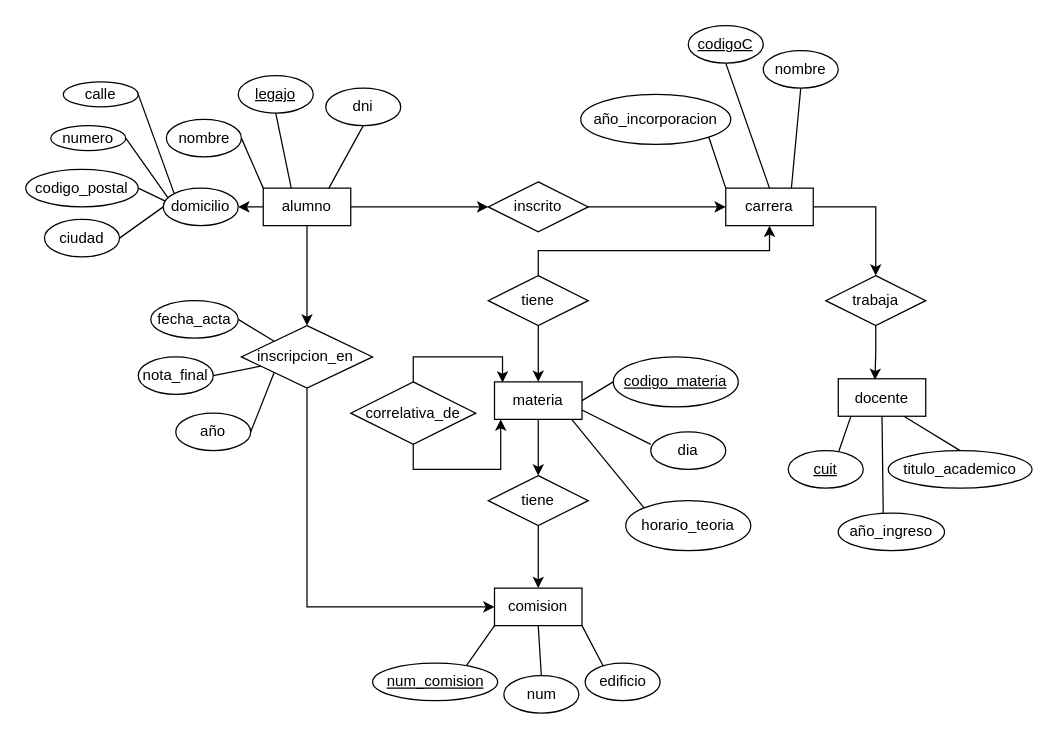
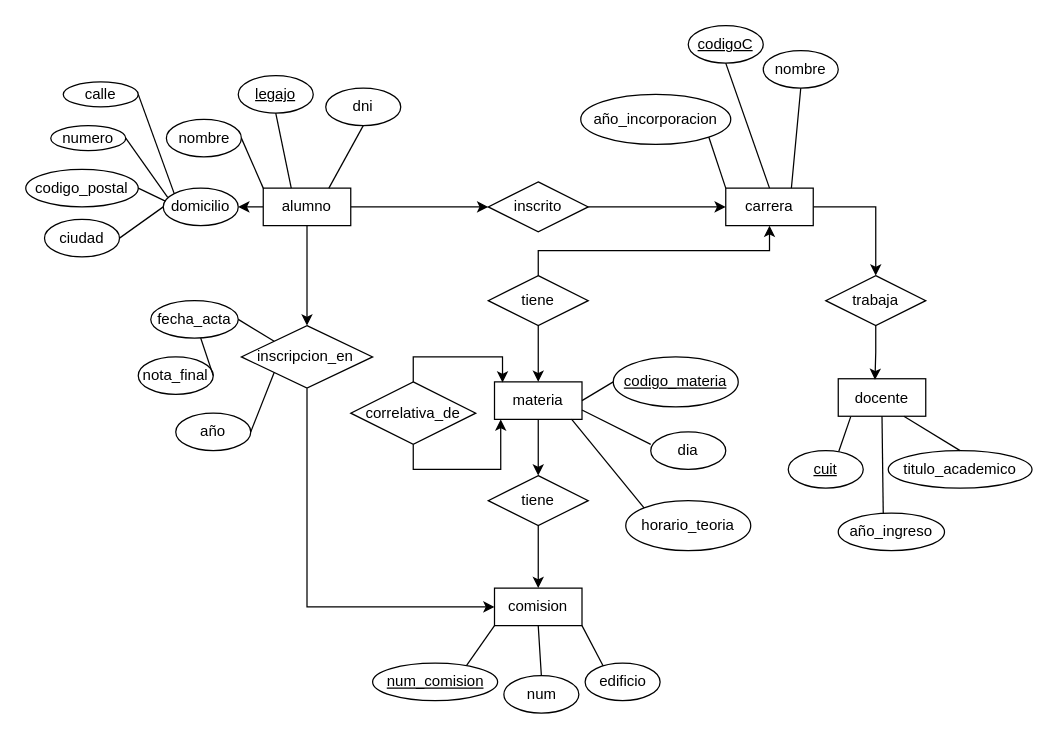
(237, 371) -> (207, 357)
